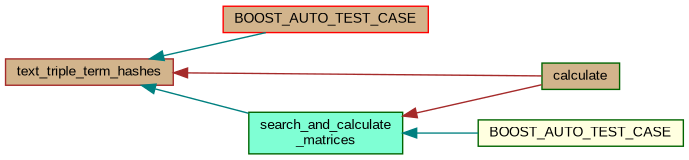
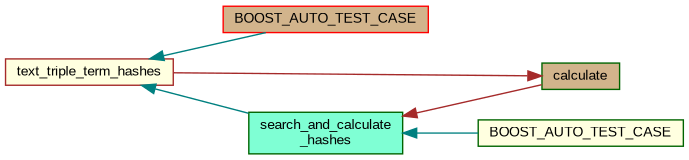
(89, 72) -> (89, 72)
(365, 74) -> (351, 74)
(326, 133) -> (326, 133)
